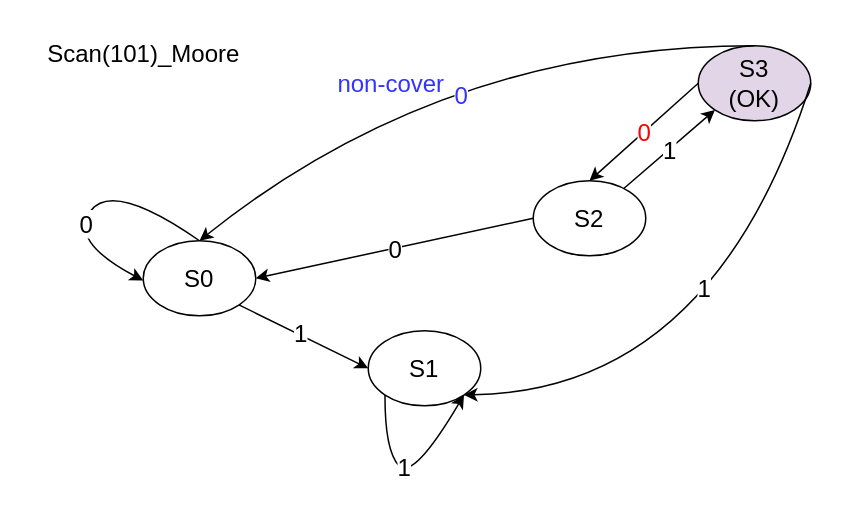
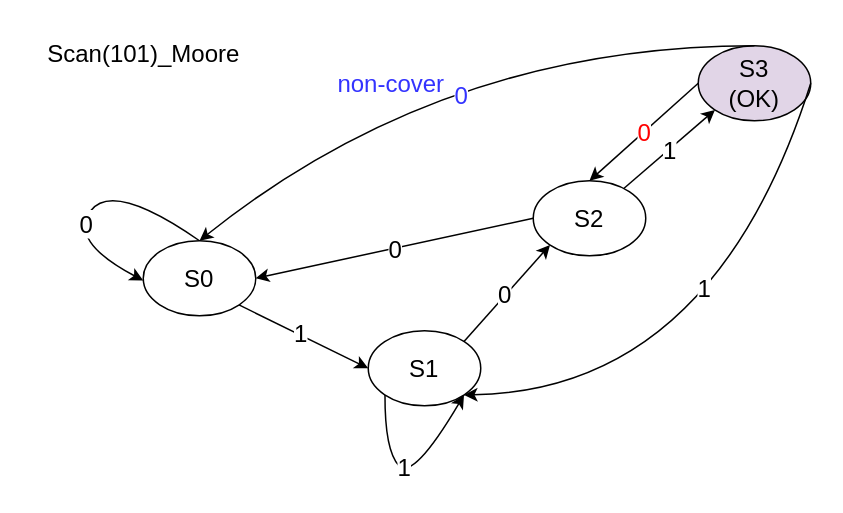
none -> (503, 297)
